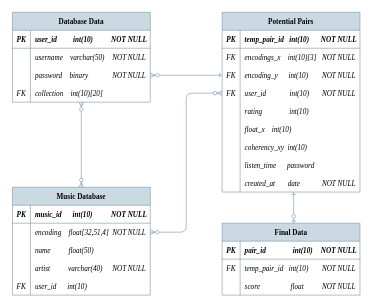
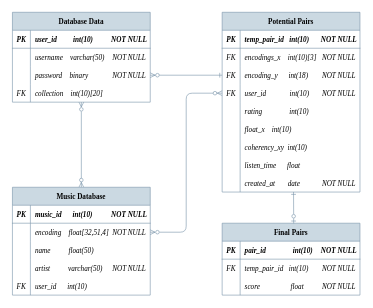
(286, 76) -> (286, 76)
(290, 166) -> (283, 166)
(291, 233) -> (291, 233)
(88, 269) -> (88, 269)
